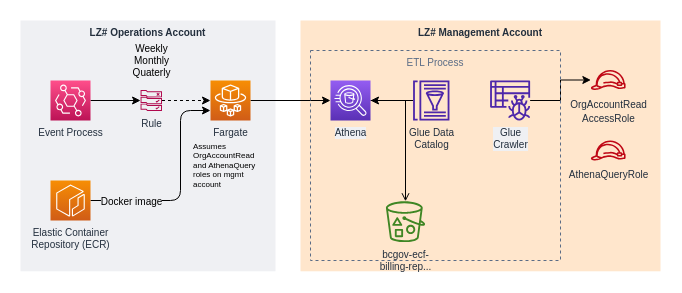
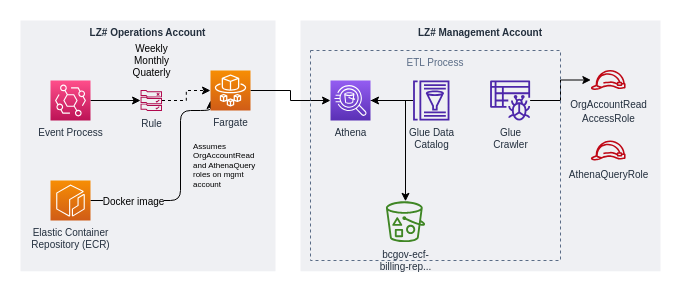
(231, 101) -> (231, 91)
(481, 146) -> (481, 146)
(406, 194) -> (406, 193)
